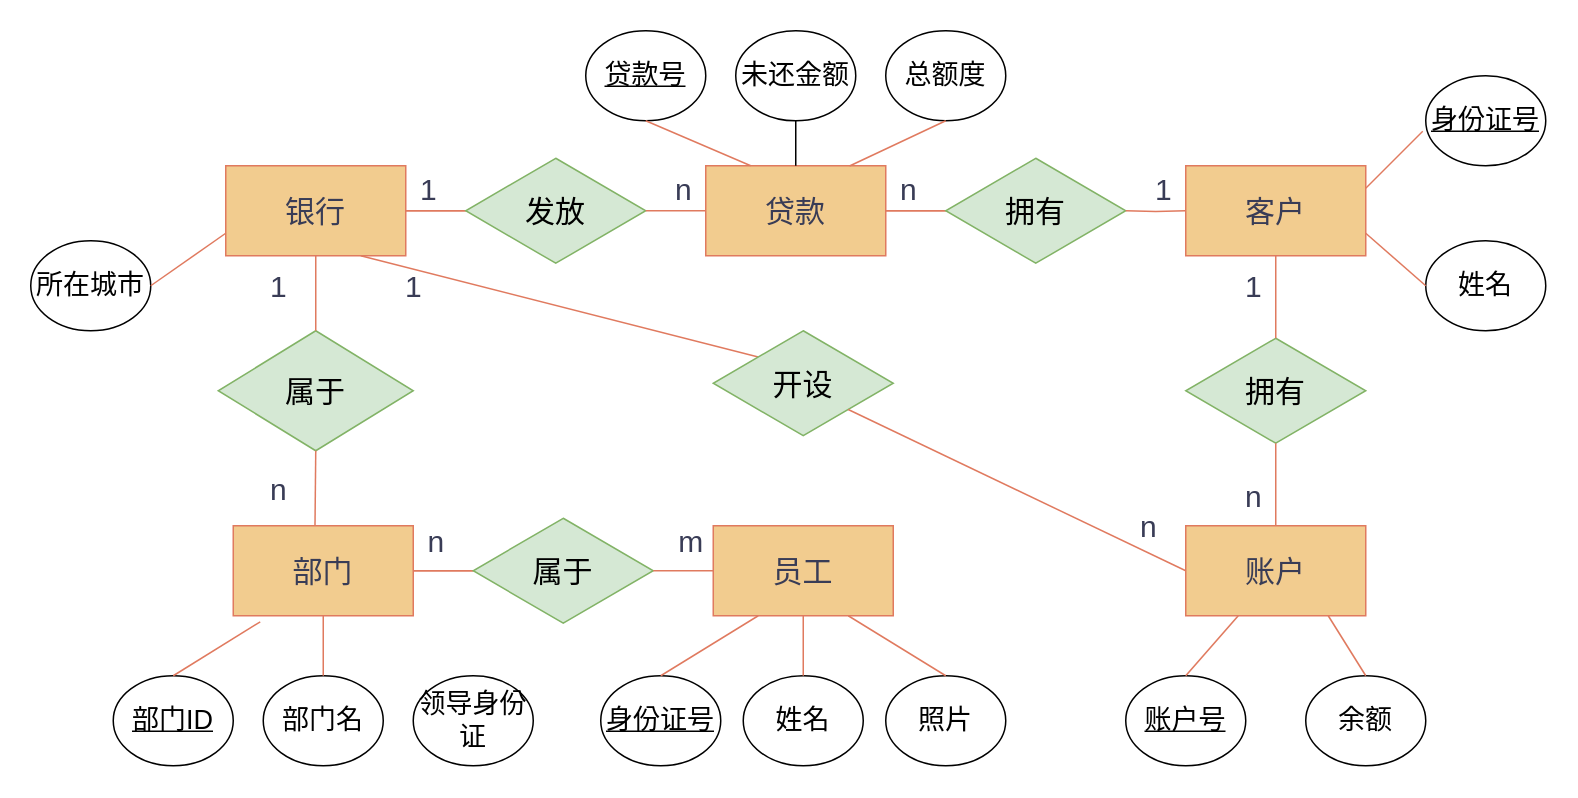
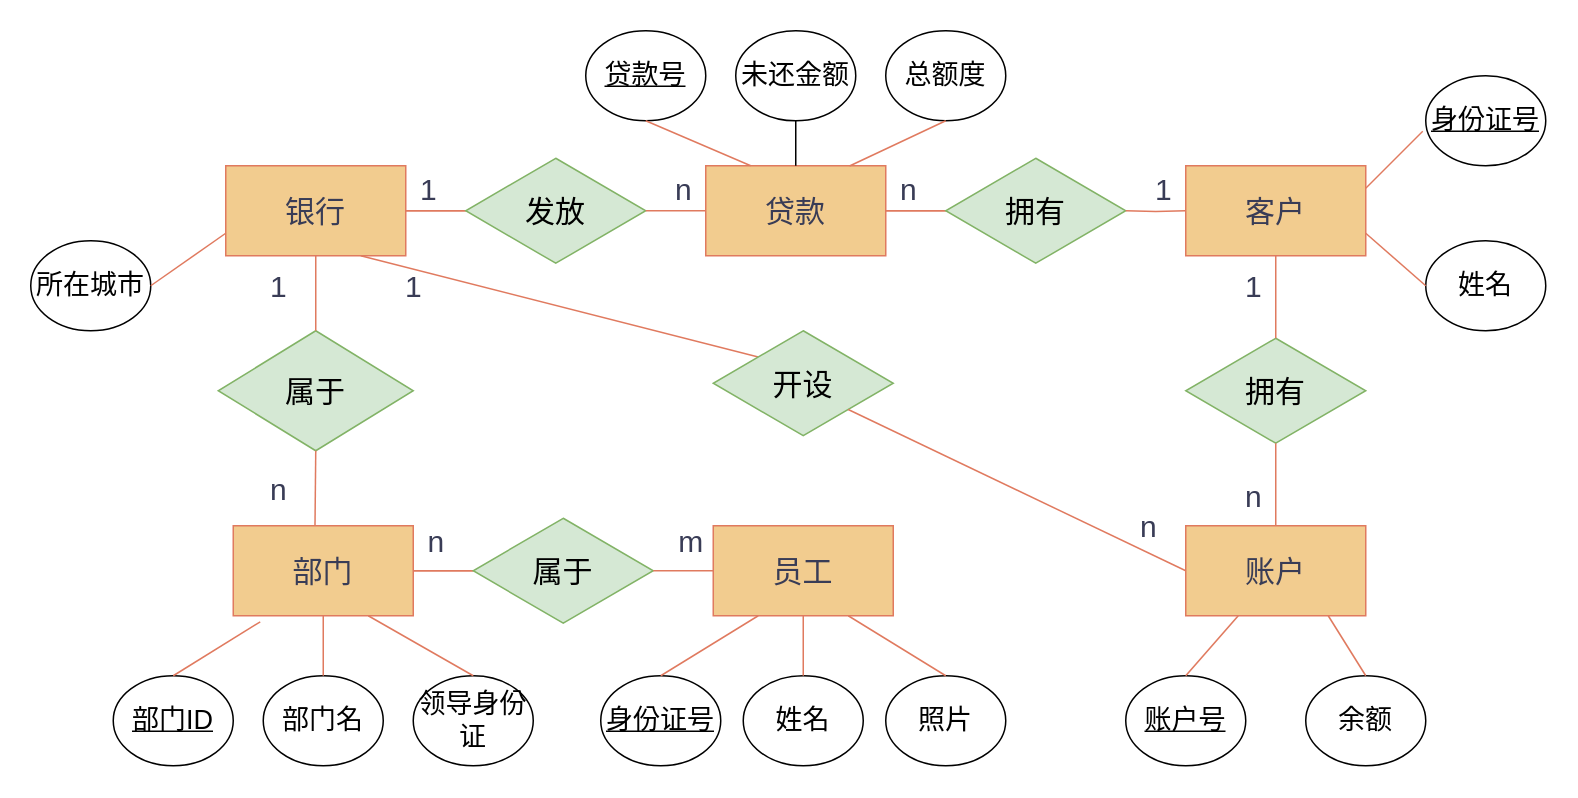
none -> (421, 646)
